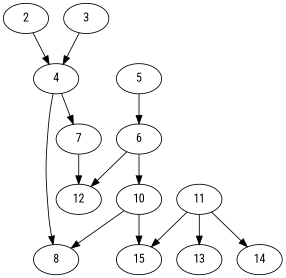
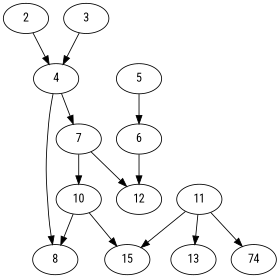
(139, 165) -> (79, 165)
(260, 260) -> (254, 260)
